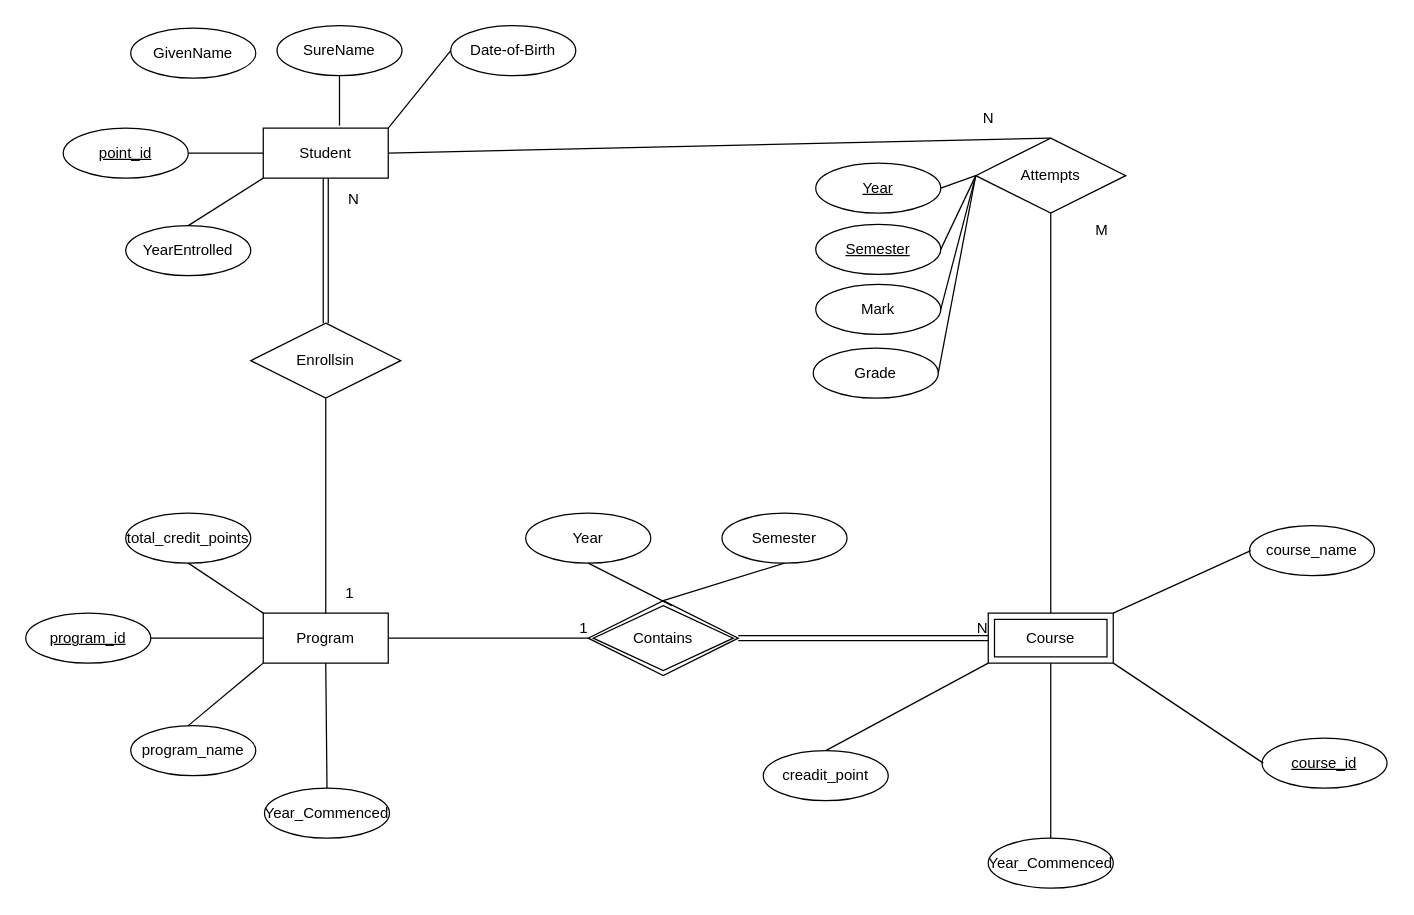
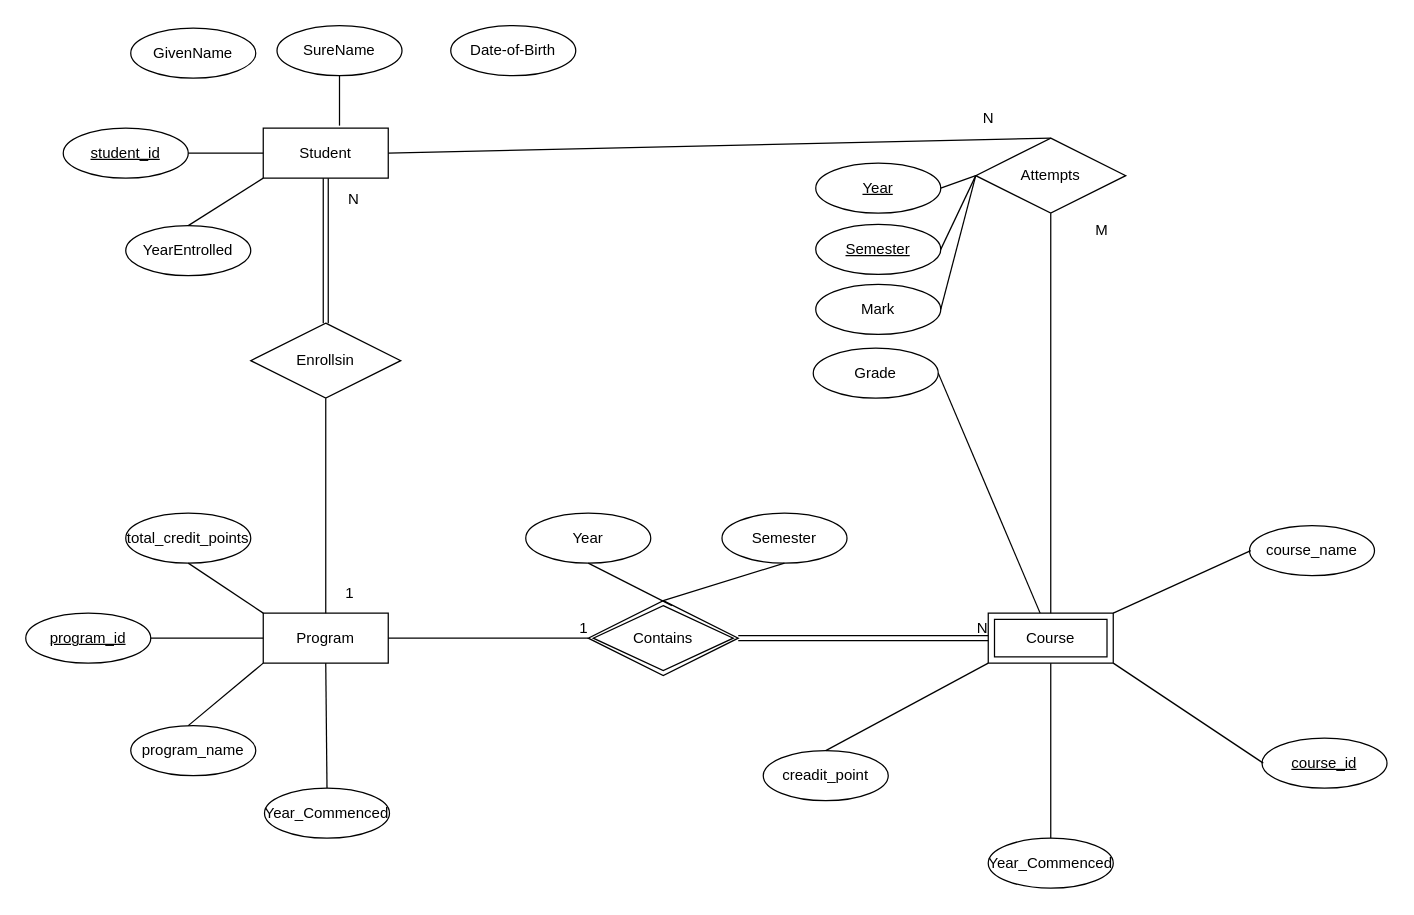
(419, 90) -> none
(126, 153) -> (126, 153)
(956, 278) -> (989, 493)
